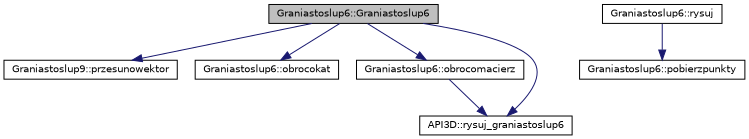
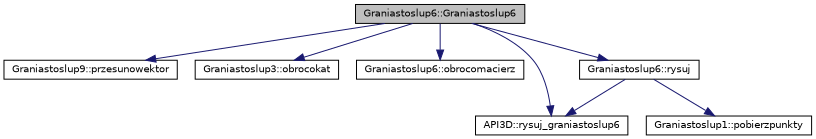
none -> (535, 41)
(267, 70) -> (267, 70)
(662, 70) -> (729, 125)
(464, 94) -> (600, 95)
